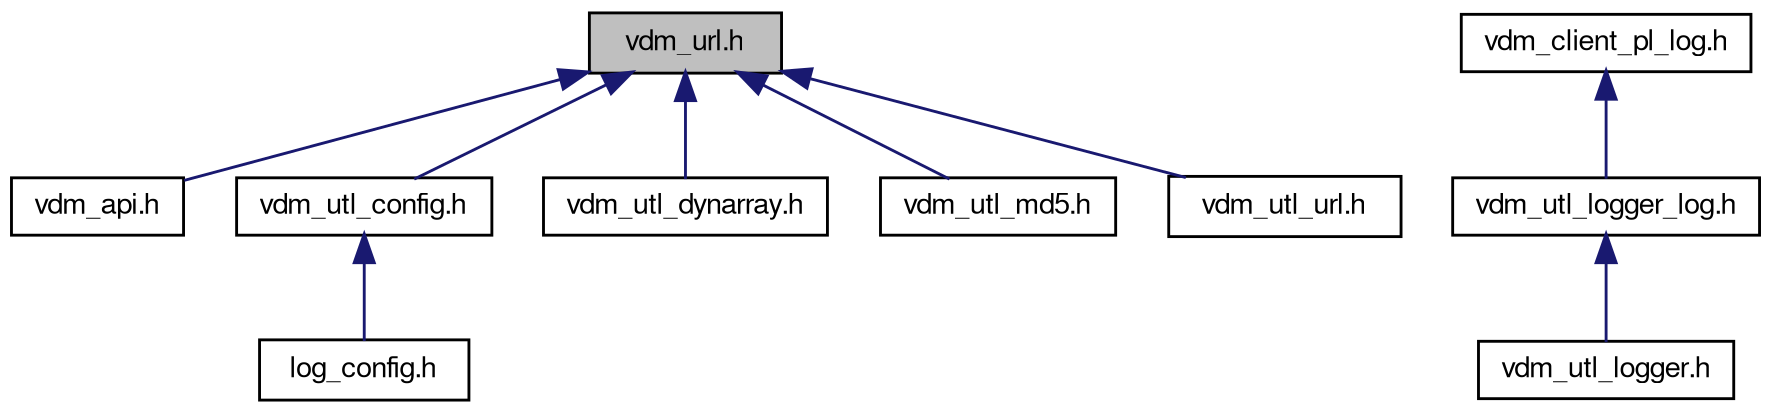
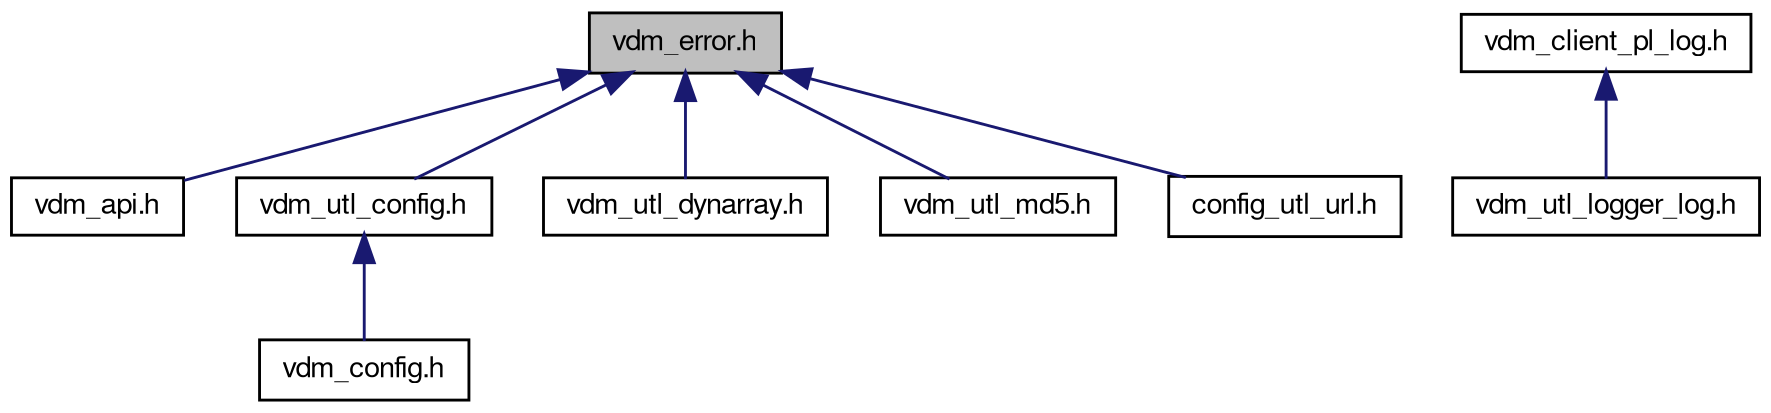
(685, 43) -> (685, 43)
(1285, 206) -> (1285, 206)
(364, 370) -> (364, 370)
(1606, 370) -> none
